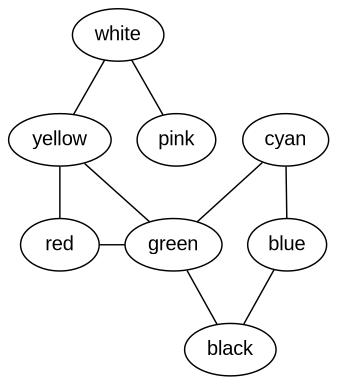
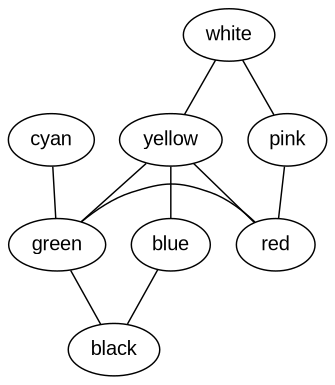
none -> (282, 192)
(286, 192) -> (171, 194)
